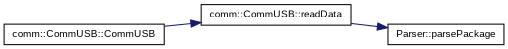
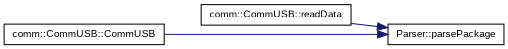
(178, 25) -> (271, 34)
